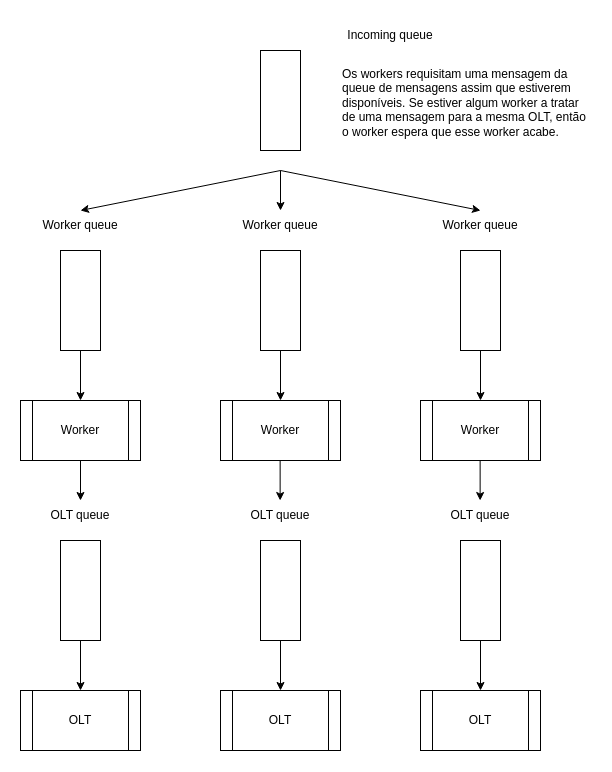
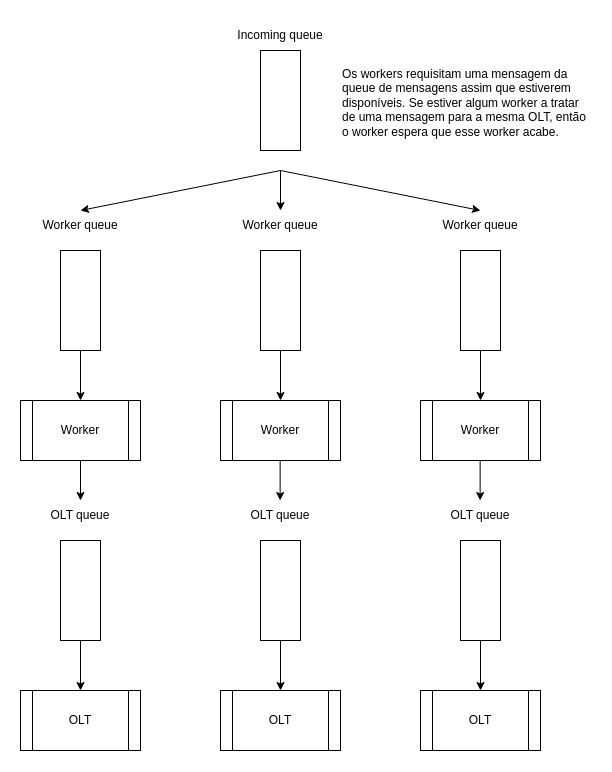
(391, 36) -> (281, 36)
